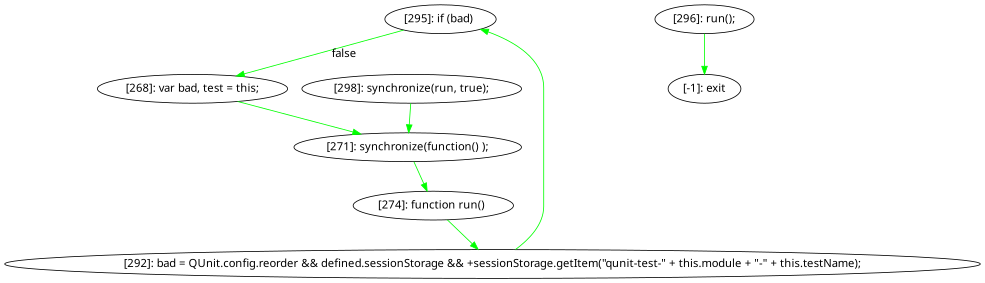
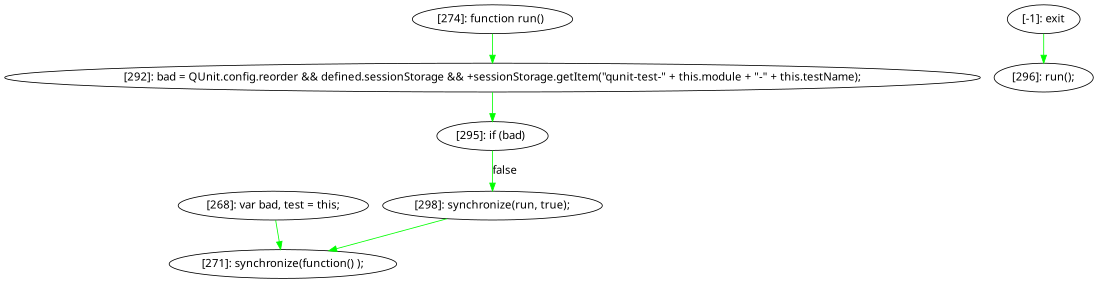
(705, 50) -> (1044, 44)
(324, 52) -> (493, 167)
(419, 173) -> none
